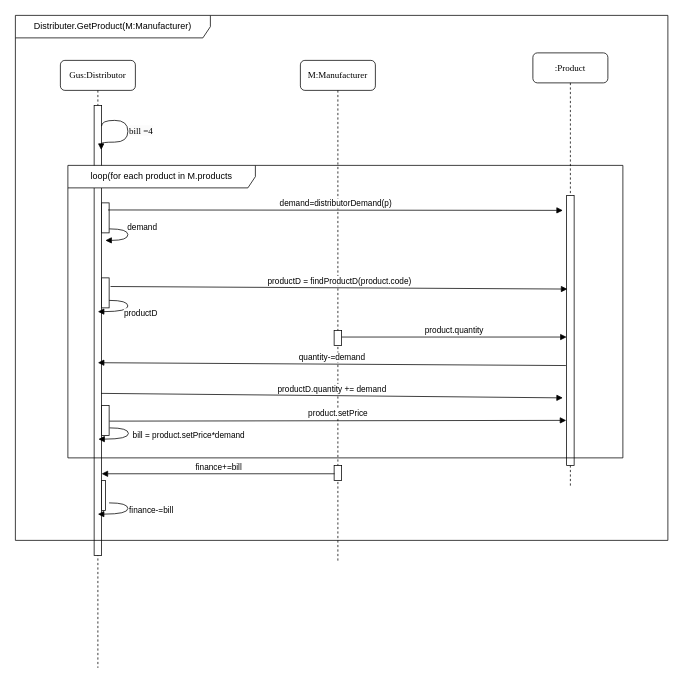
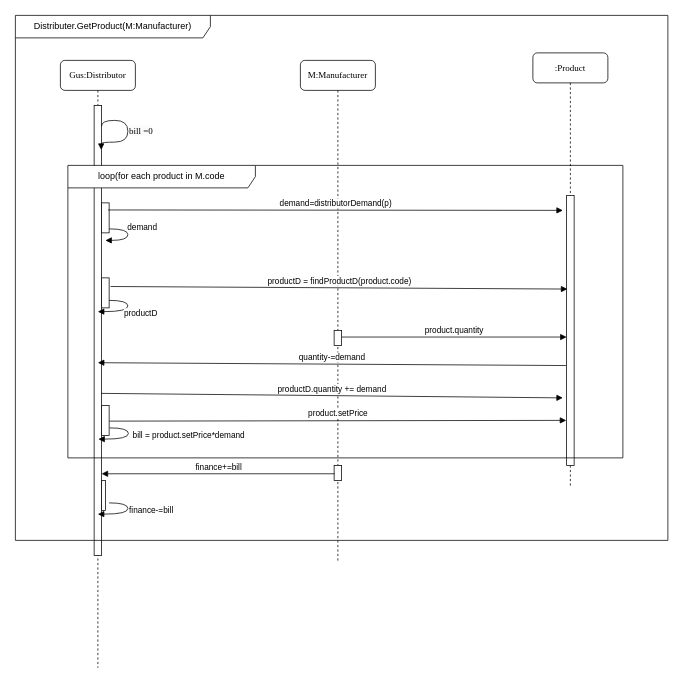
(142, 131) -> (142, 131)
(162, 177) -> (162, 177)
